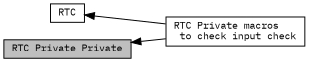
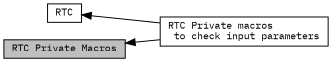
(235, 32) -> (244, 32)
(67, 49) -> (65, 49)
